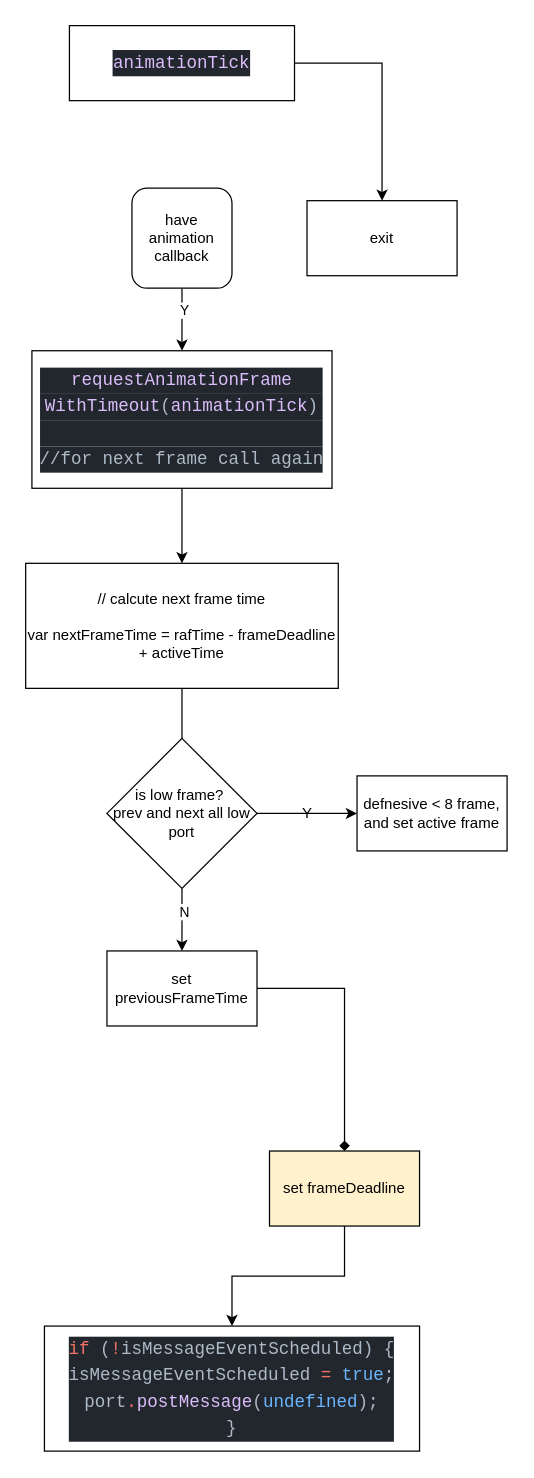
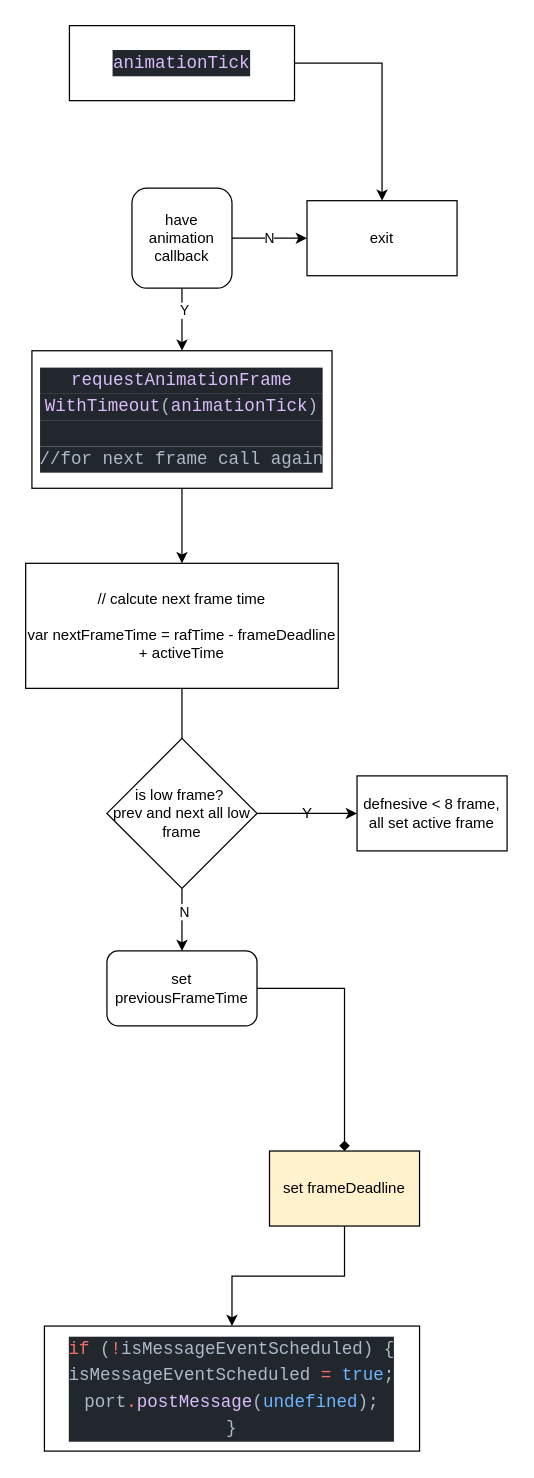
none -> (265, 238)
(182, 813) -> (182, 813)
(432, 813) -> (432, 813)
(182, 988) -> (182, 988)
